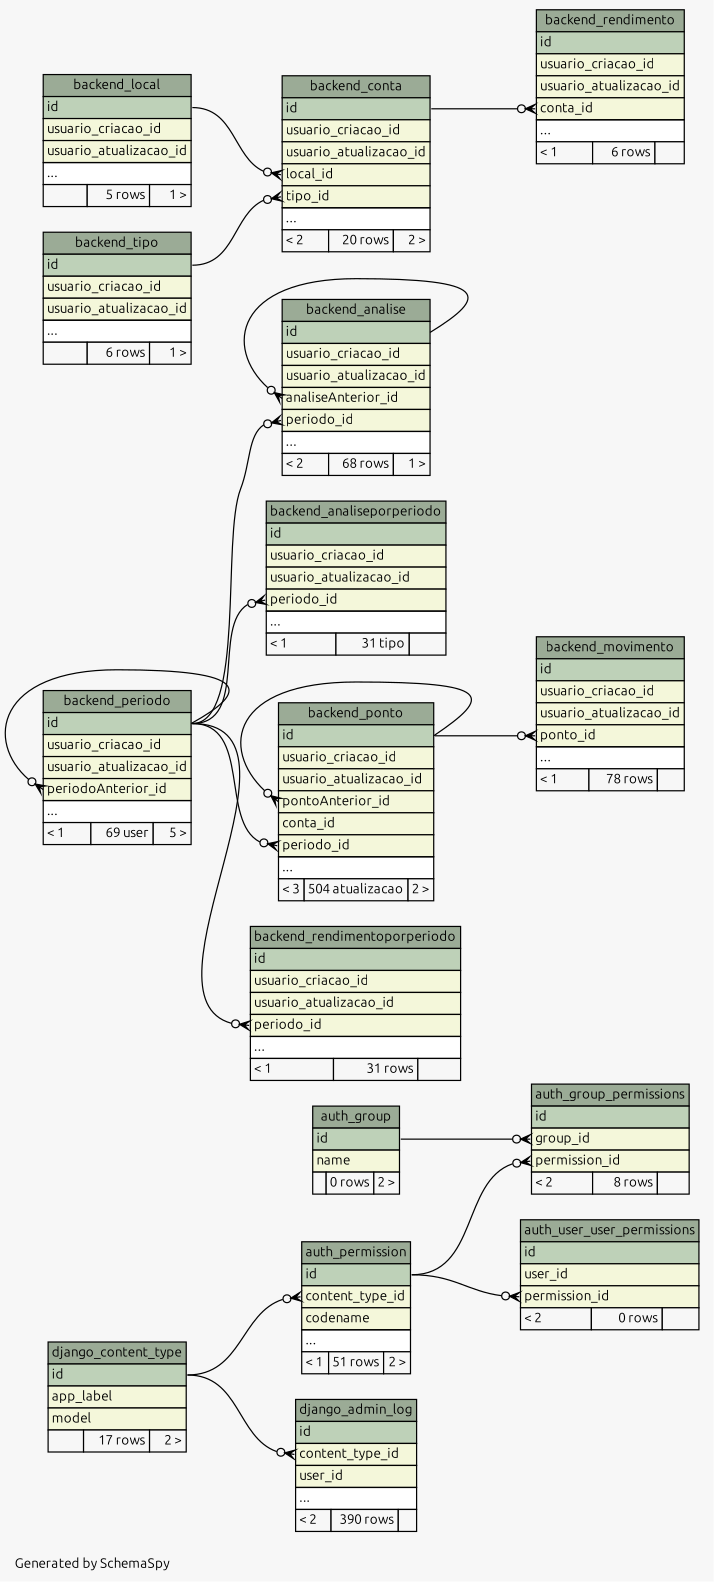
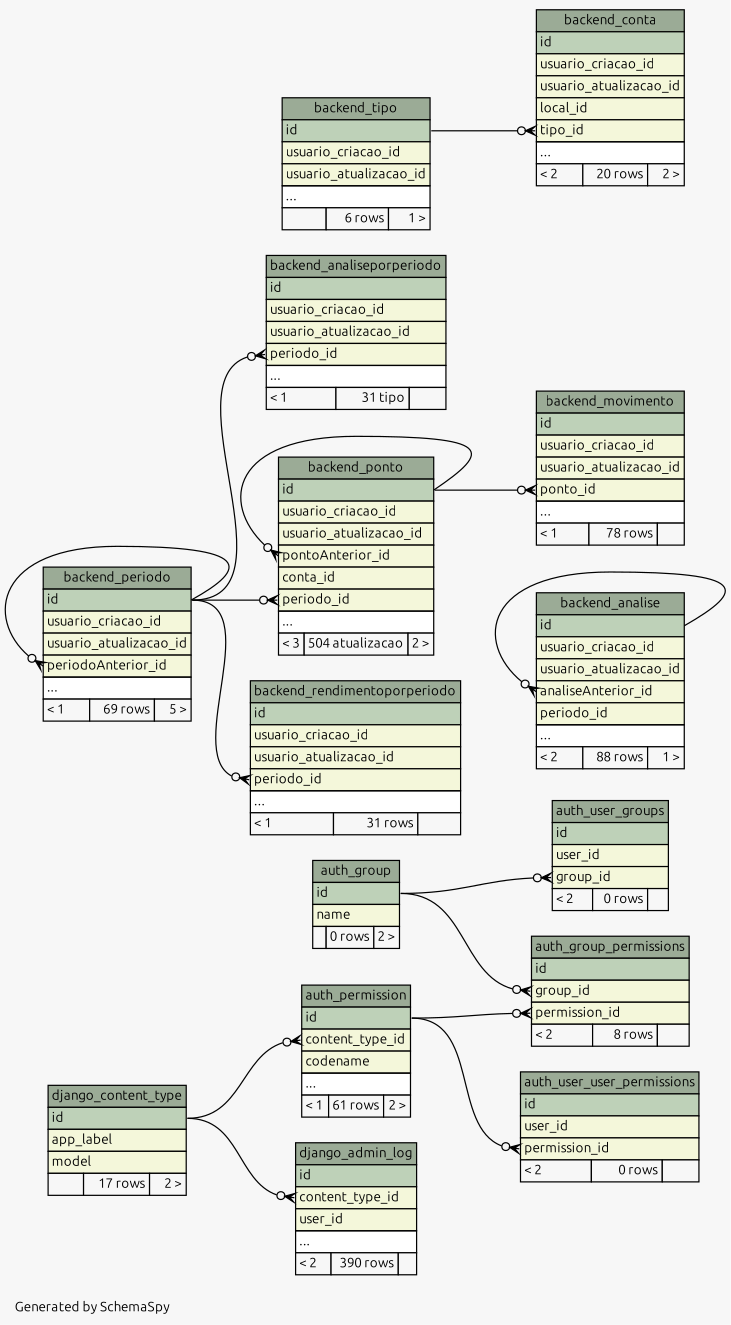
(610, 87) -> none
(117, 141) -> none
(366, 464) -> (620, 757)
(231, 578) -> none
(128, 833) -> (127, 710)
none -> (610, 856)
(356, 1362) -> (356, 1106)
